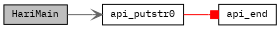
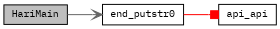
(143, 15) -> (143, 15)
(248, 15) -> (248, 15)
